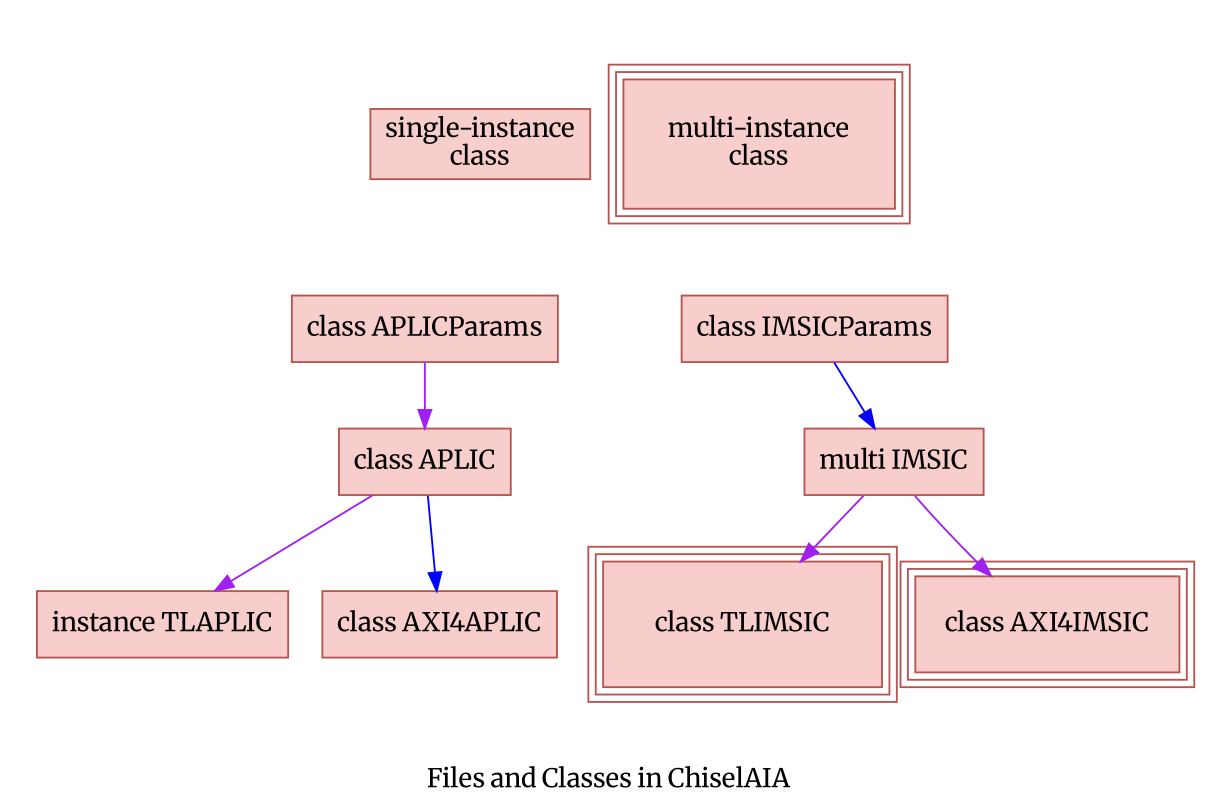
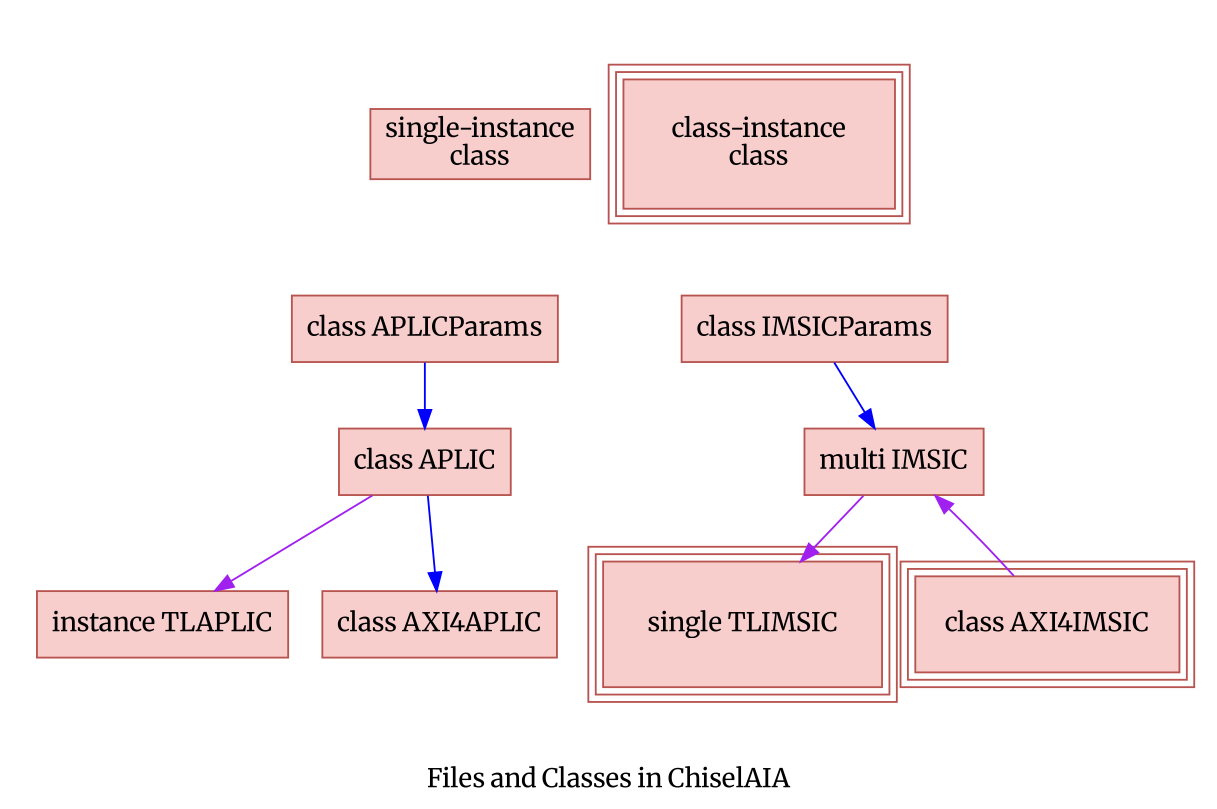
(759, 144) -> (759, 144)
(425, 386) -> (425, 386)
(946, 530) -> (982, 542)
(743, 624) -> (743, 624)
